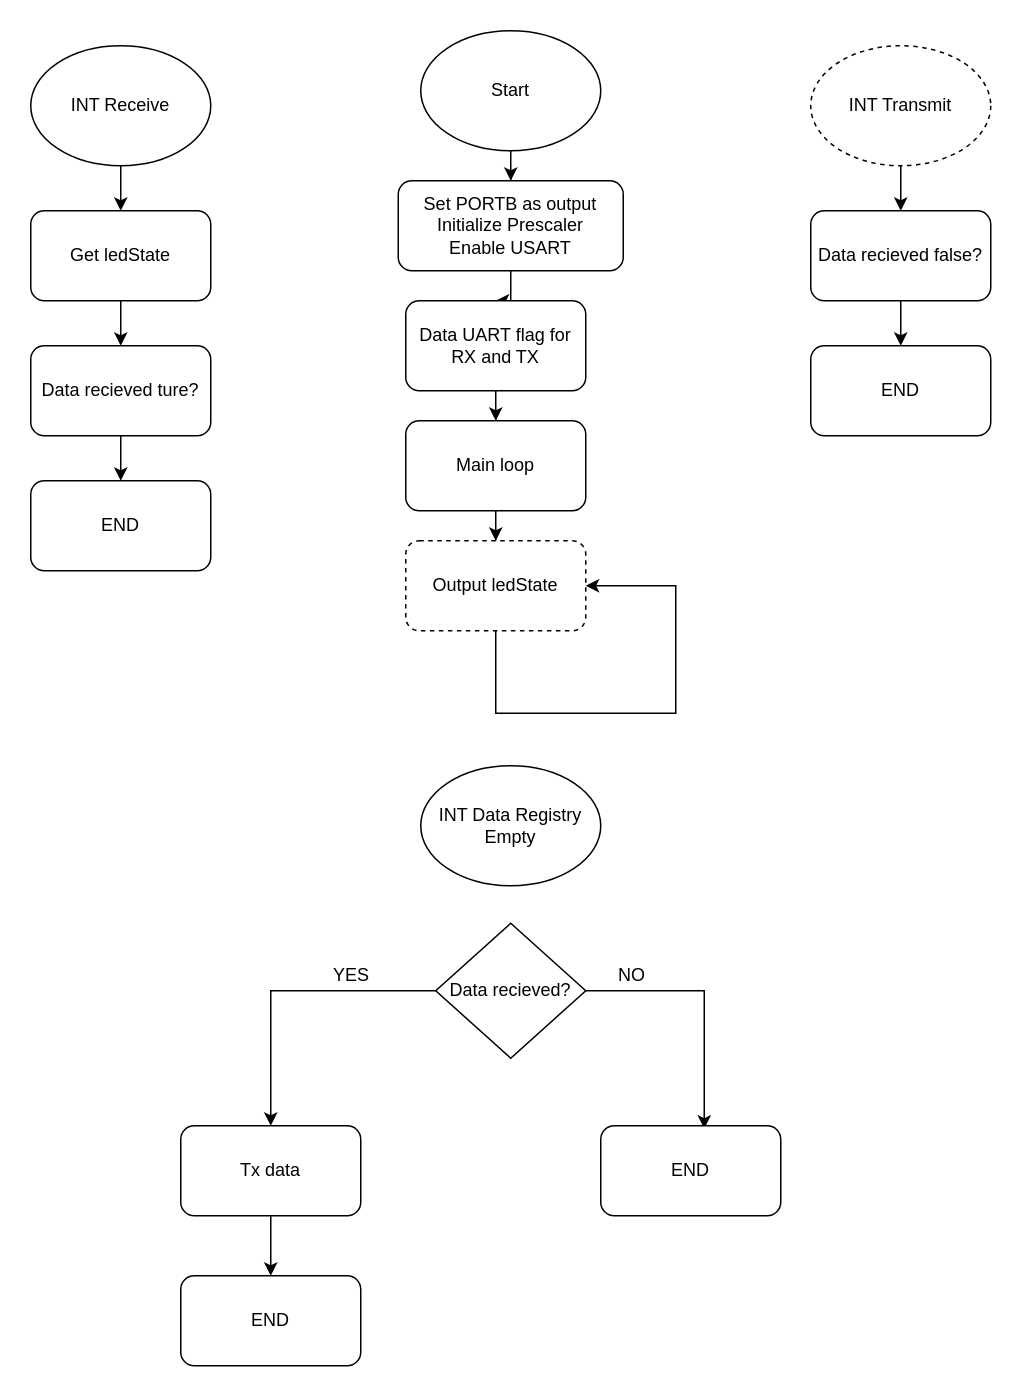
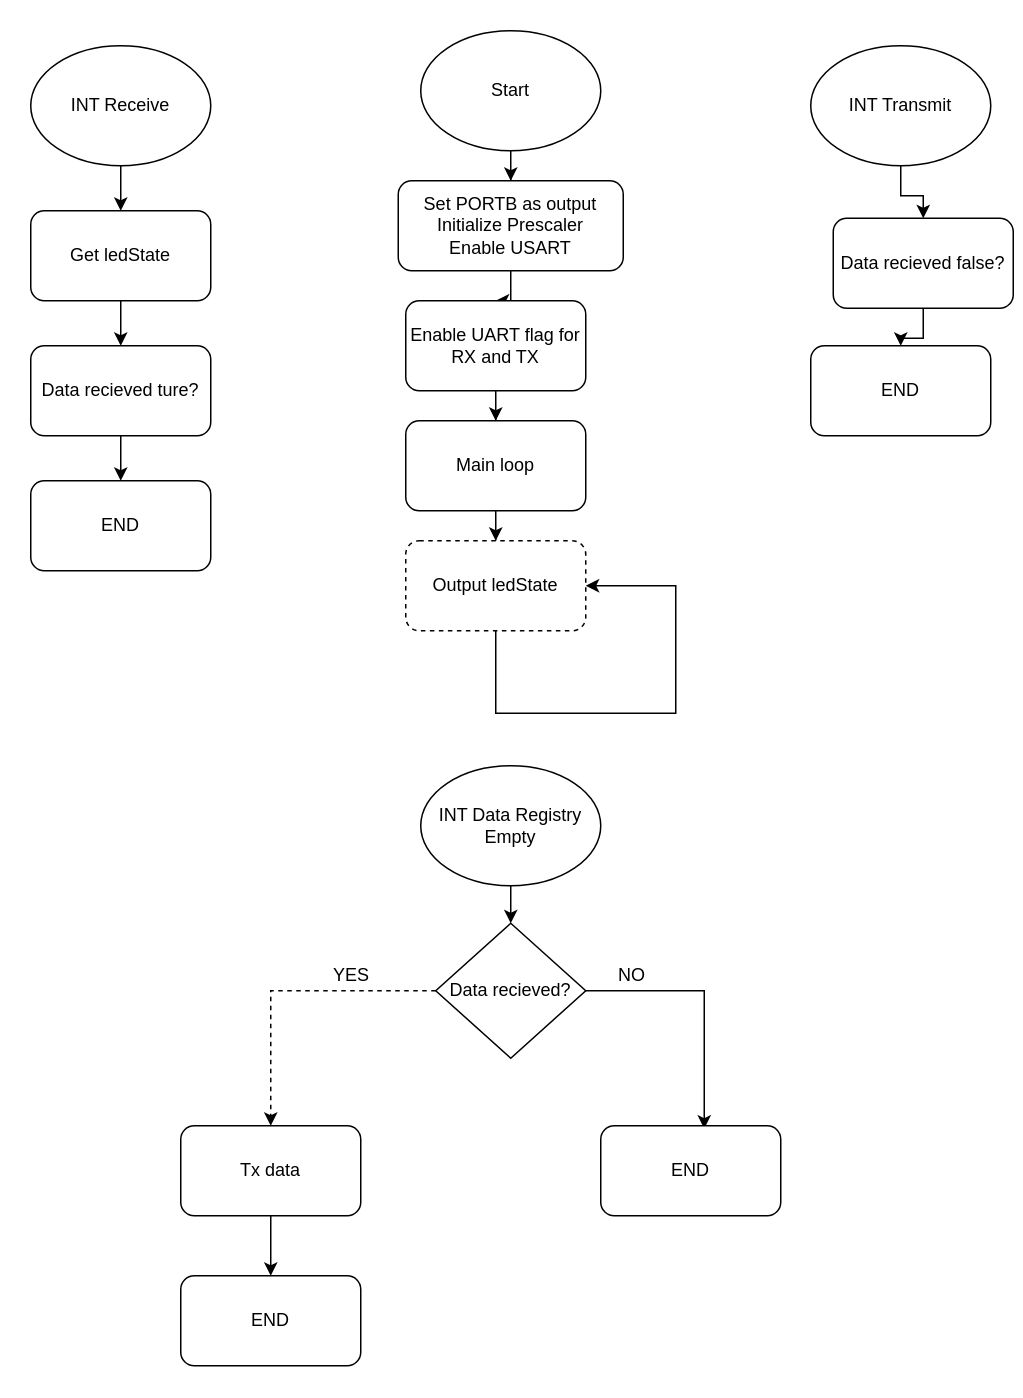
(901, 106) -> (901, 106)
(901, 256) -> (923, 263)
(496, 346) -> (496, 346)
none -> (511, 910)
(290, 991) -> (290, 991)
